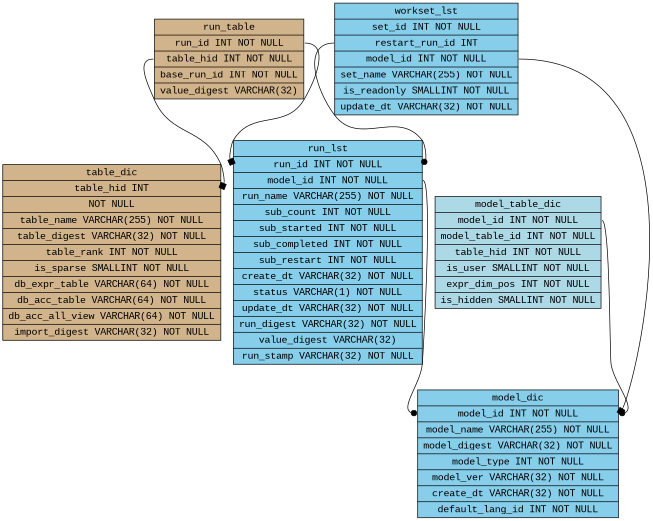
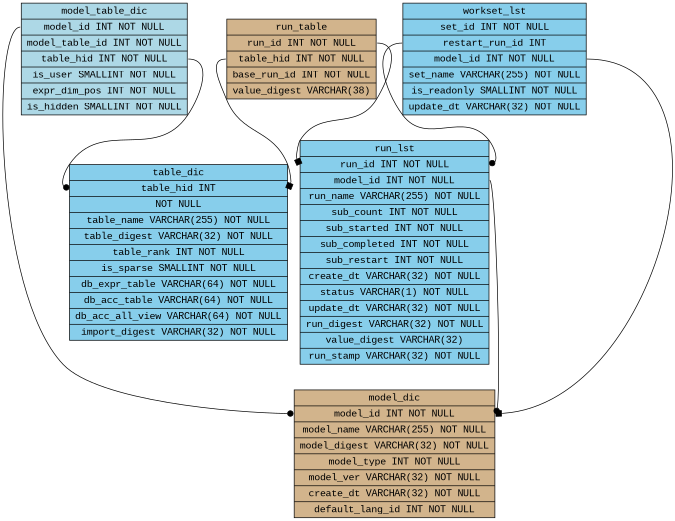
(229, 91) -> (301, 91)
none -> (151, 138)
(112, 252) -> (179, 252)
(518, 454) -> (395, 454)
